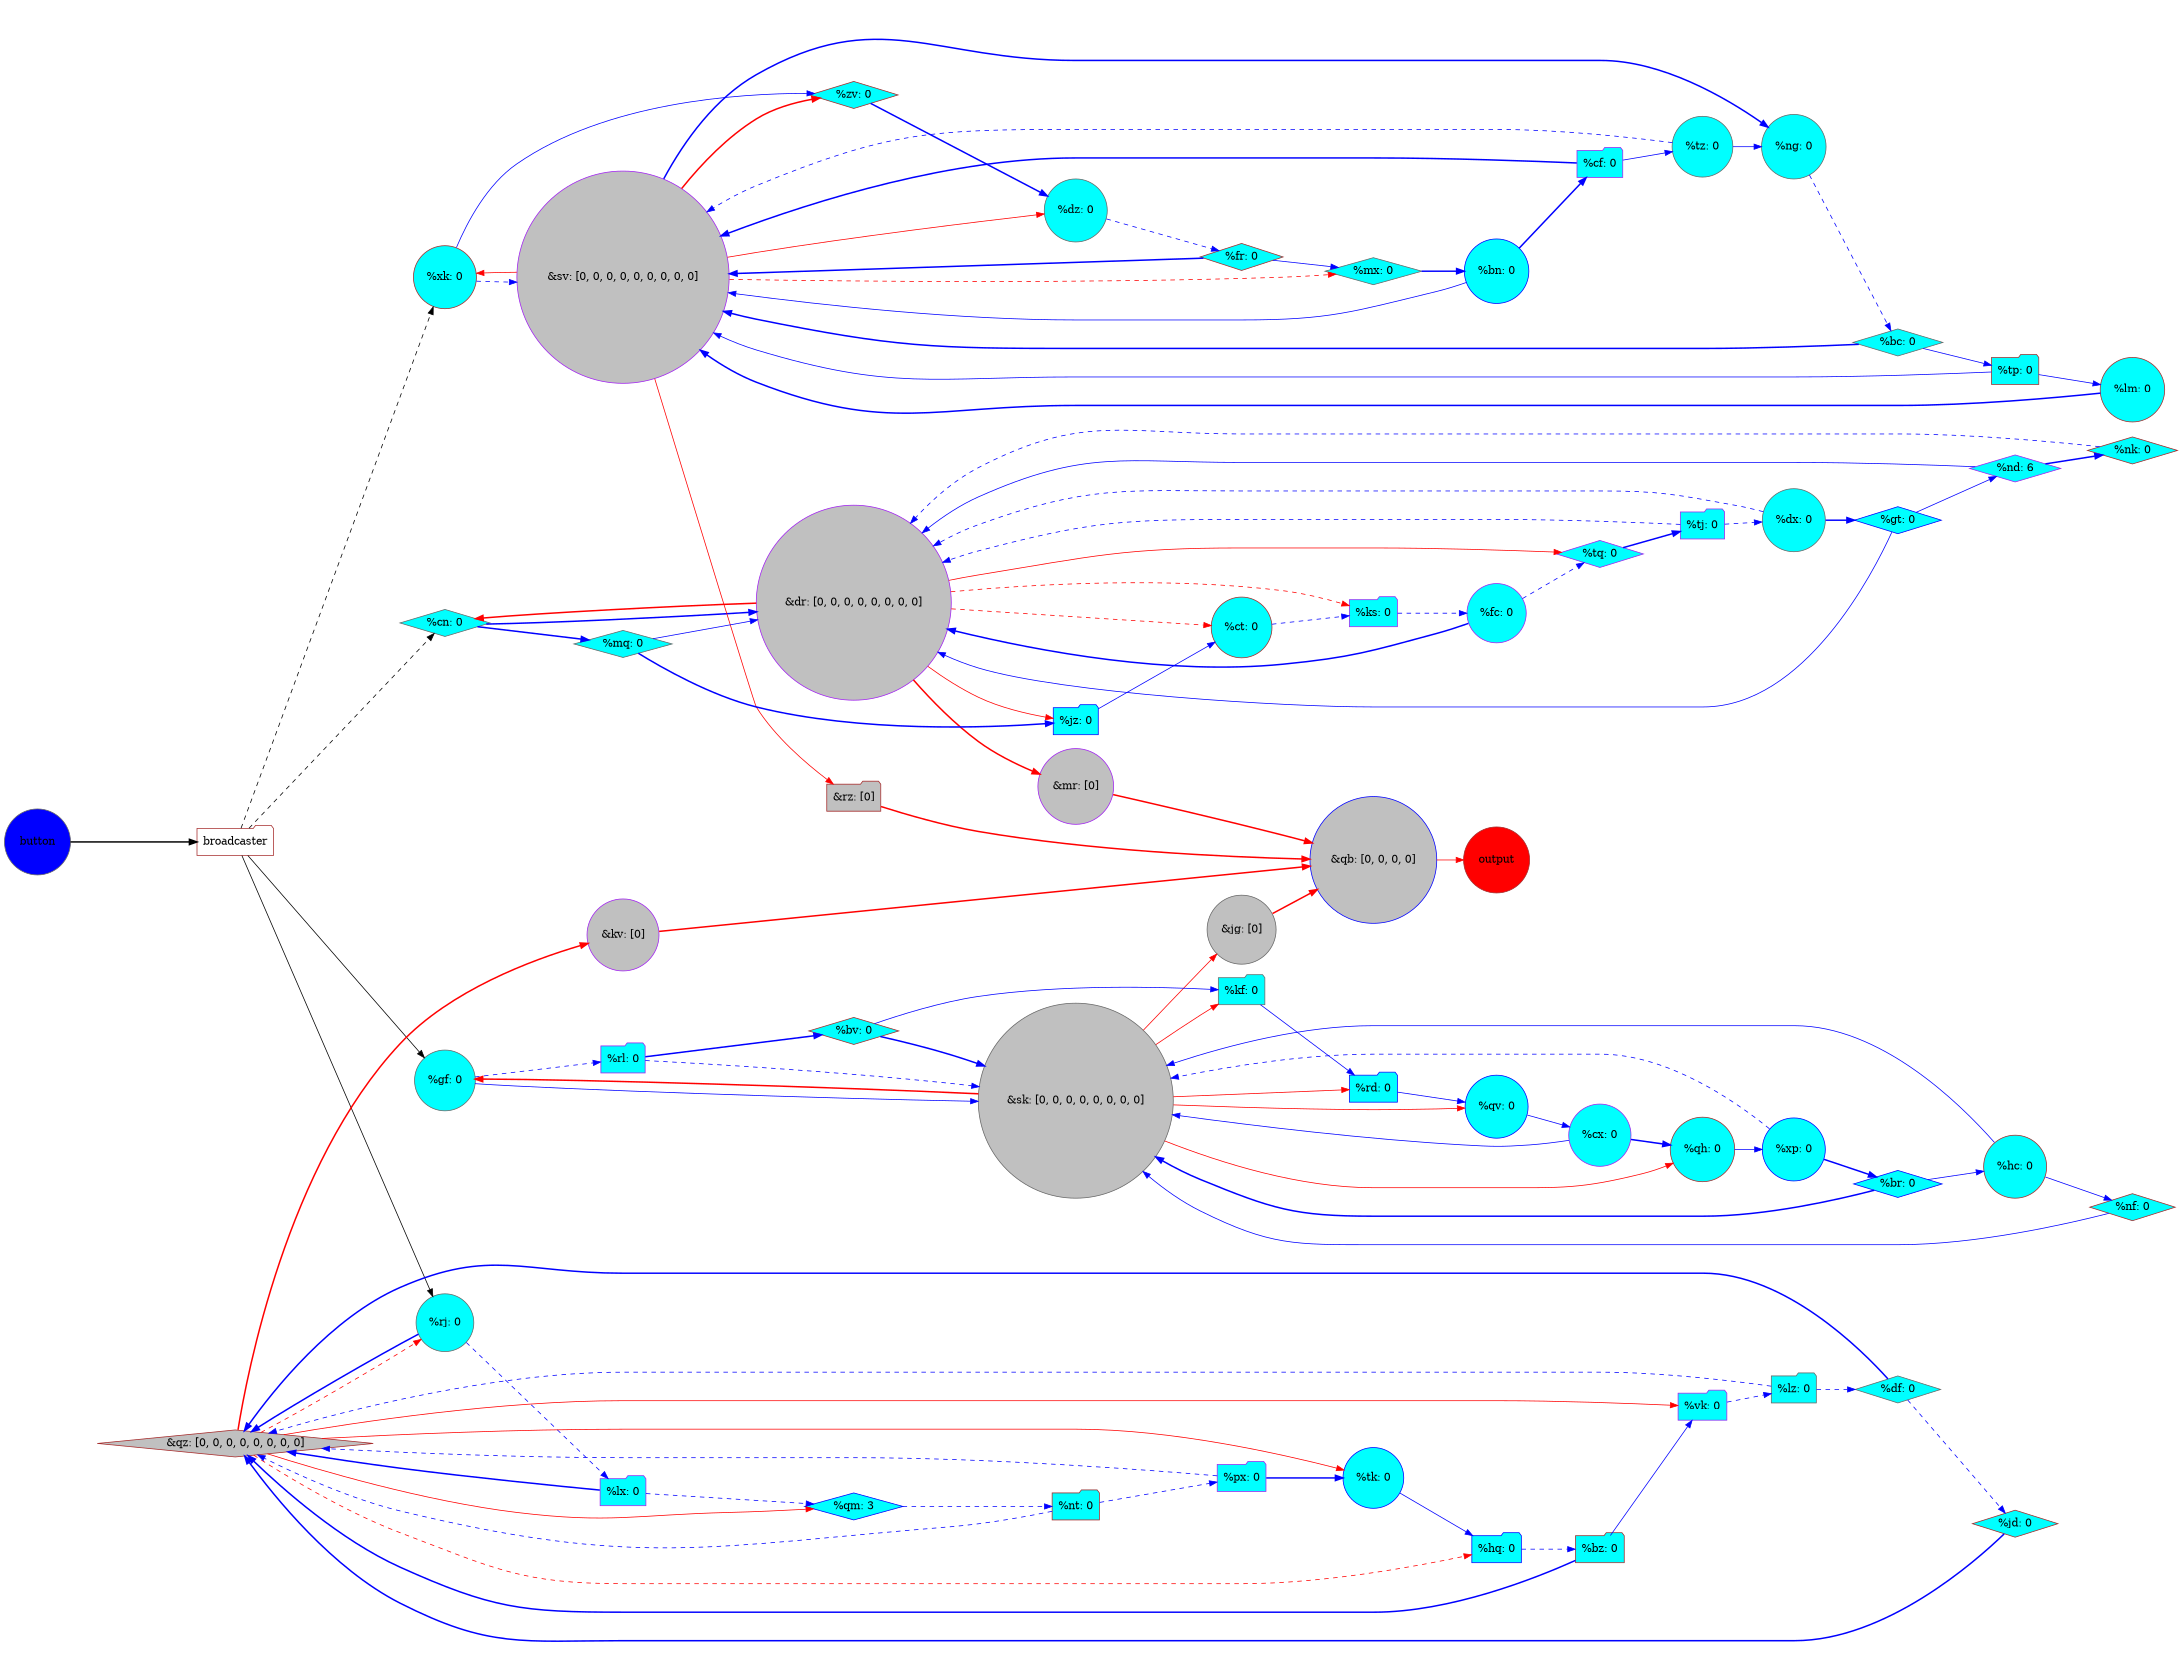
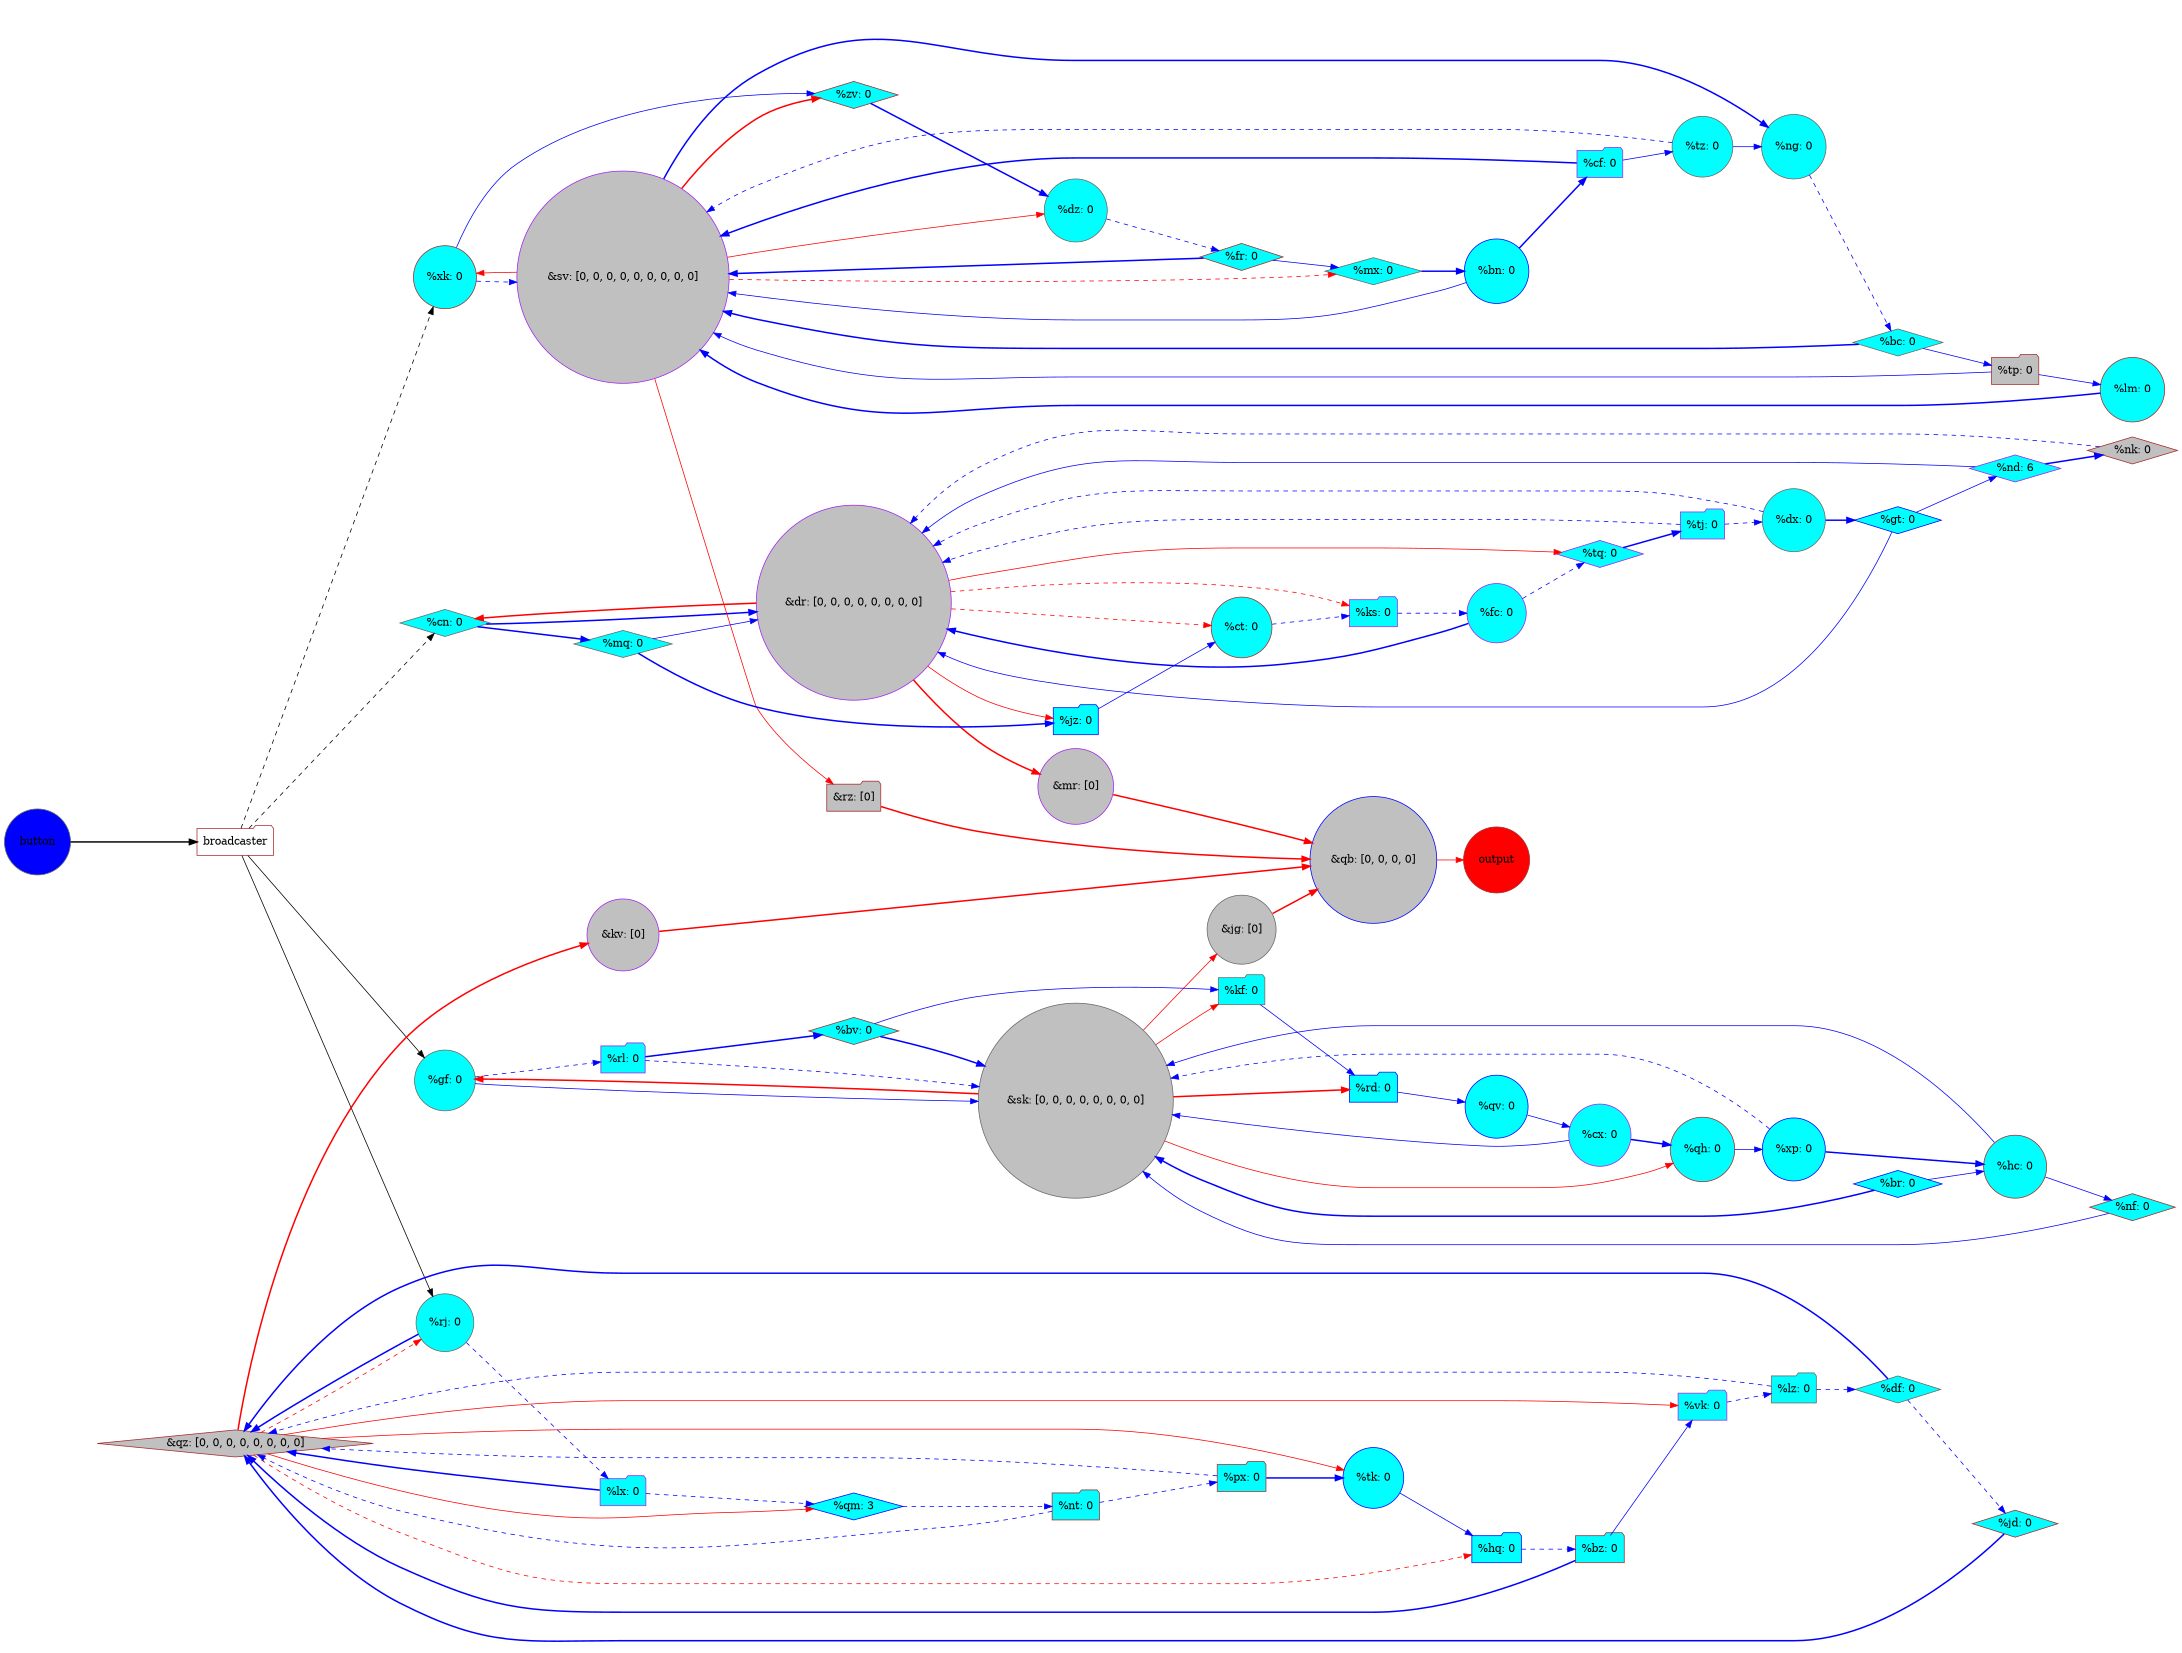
(2015, 371) -> (2015, 371)
(2132, 450) -> (2132, 450)
(1257, 1093) -> (1257, 1093)
(1315, 1109) -> none
(1846, 1167) -> (1901, 1158)
(1242, 1478) -> (1242, 1478)
